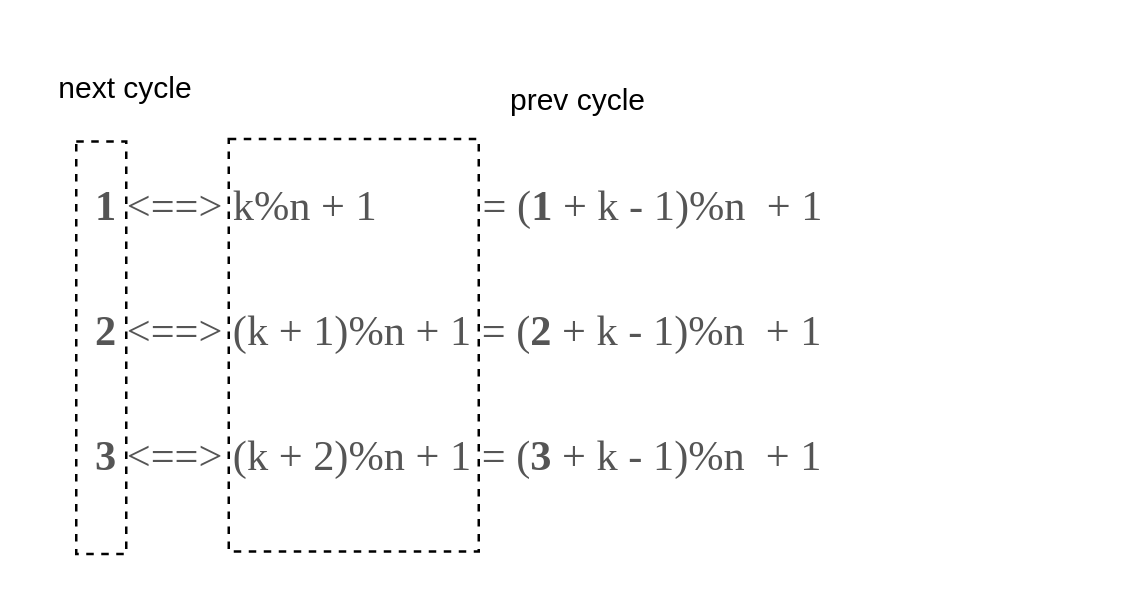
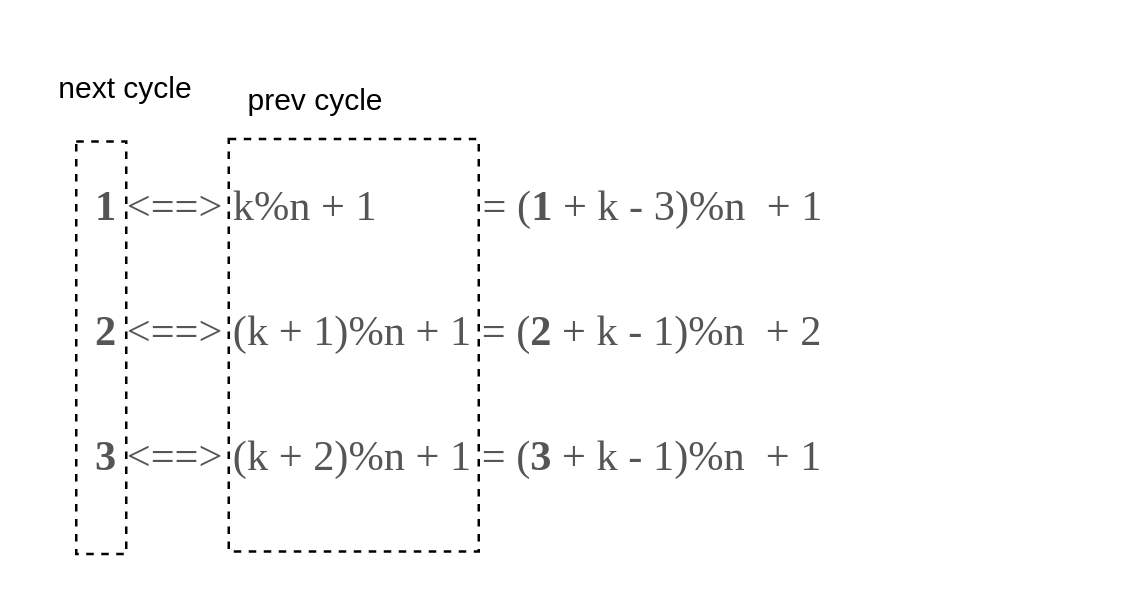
(579, 101) -> (316, 101)
(407, 202) -> (407, 202)
(394, 327) -> (394, 327)
